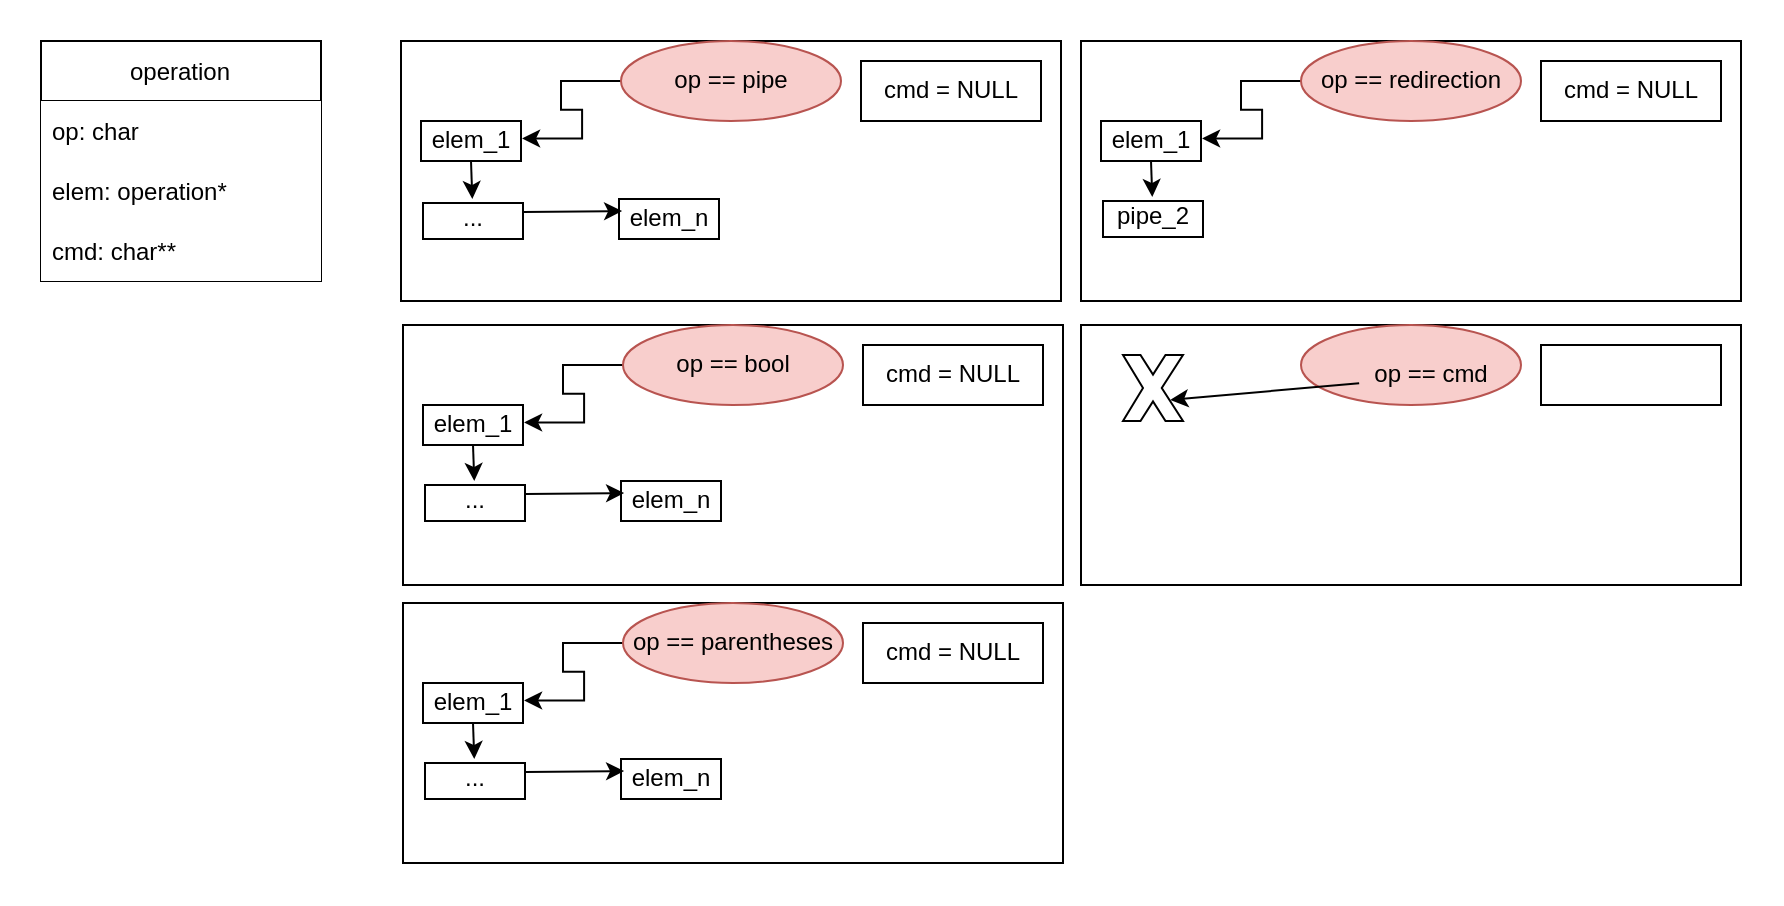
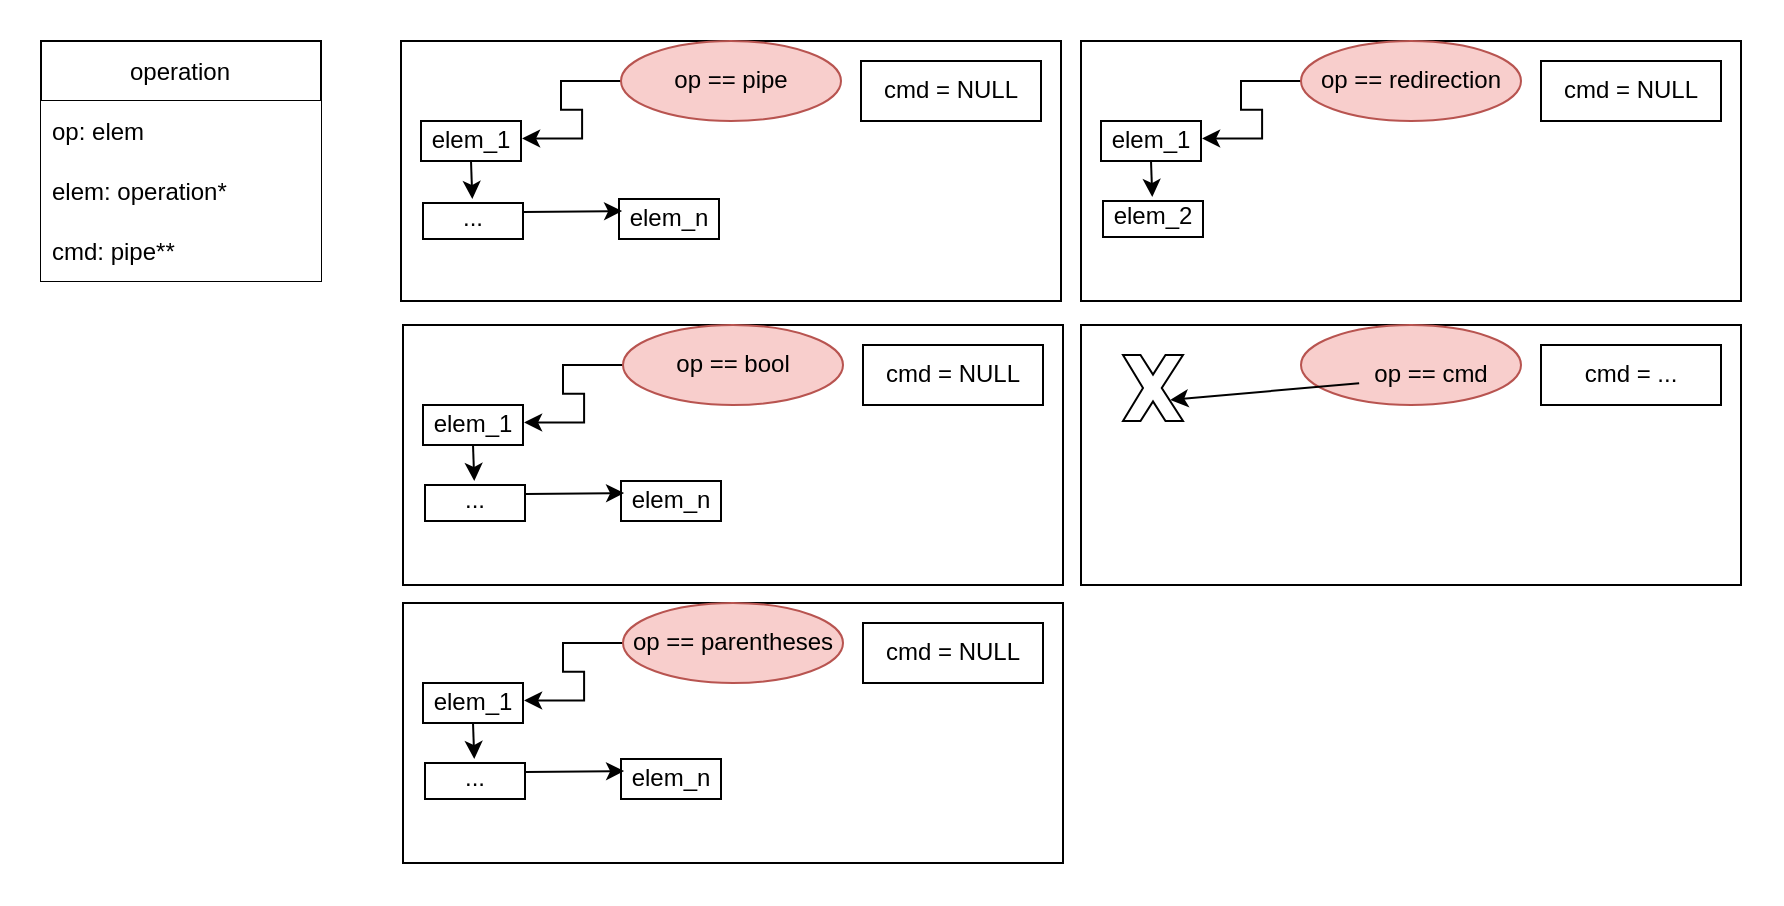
(100, 132) -> (96, 132)
(1154, 217) -> (1154, 217)
(120, 252) -> (117, 252)
none -> (1631, 375)
